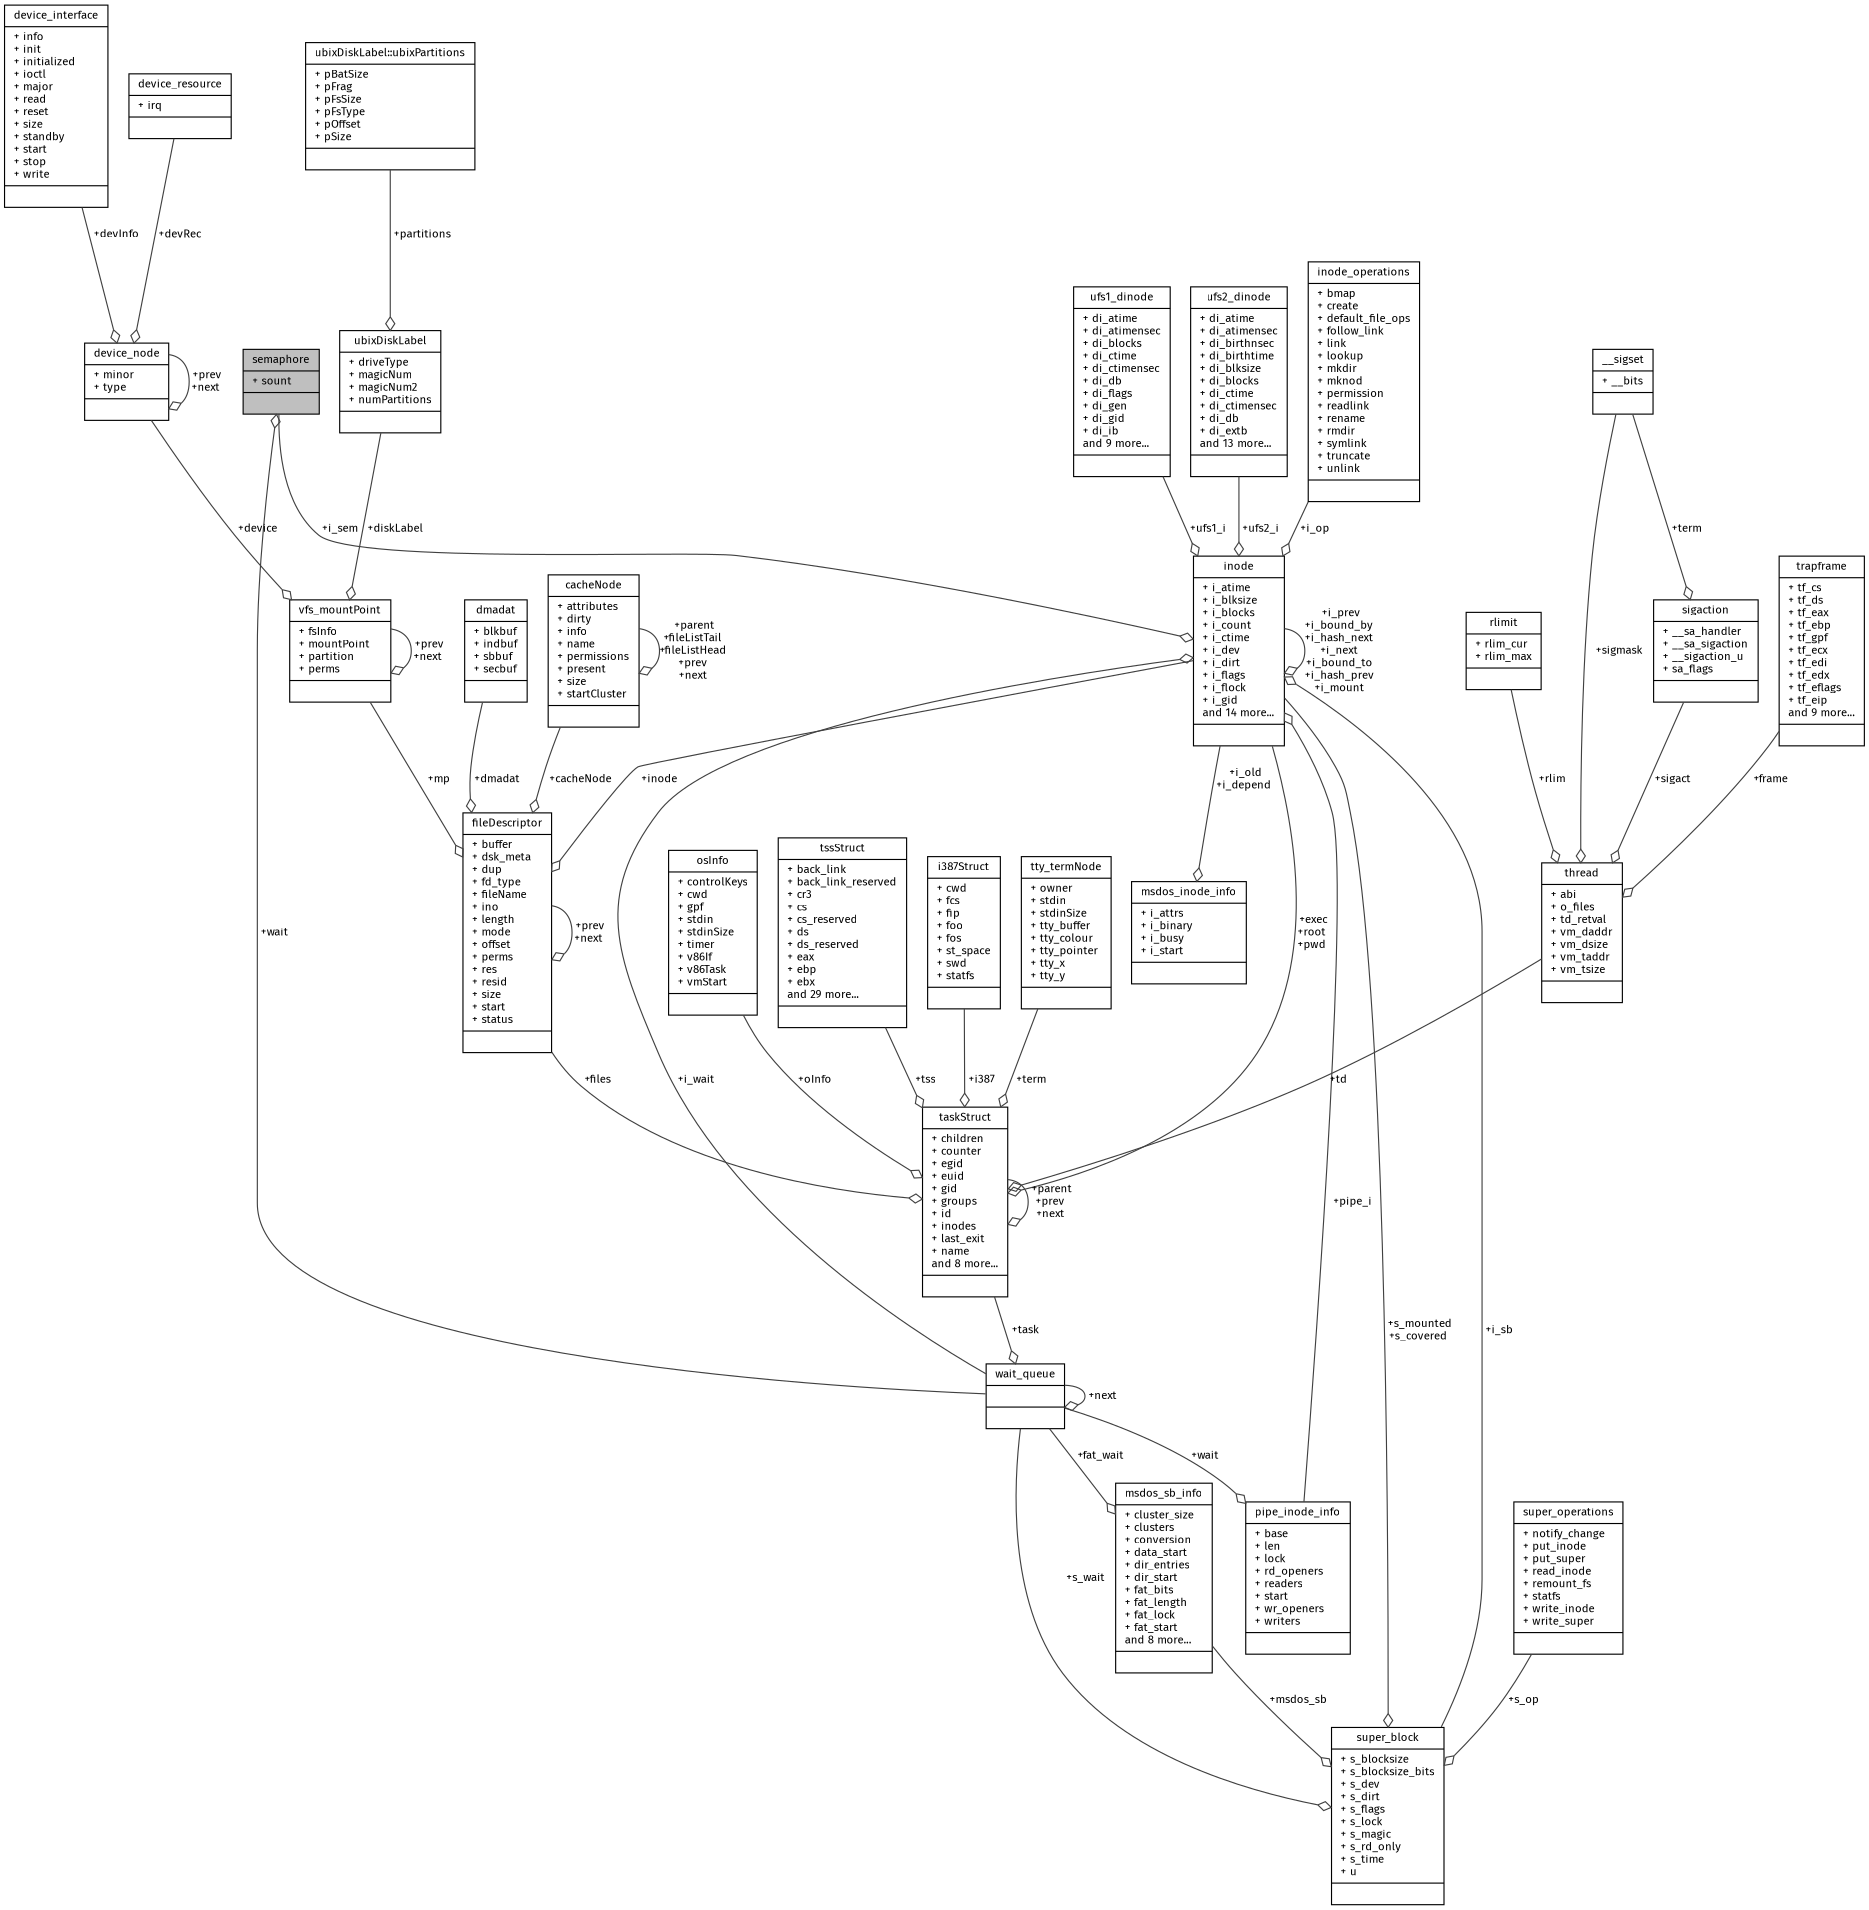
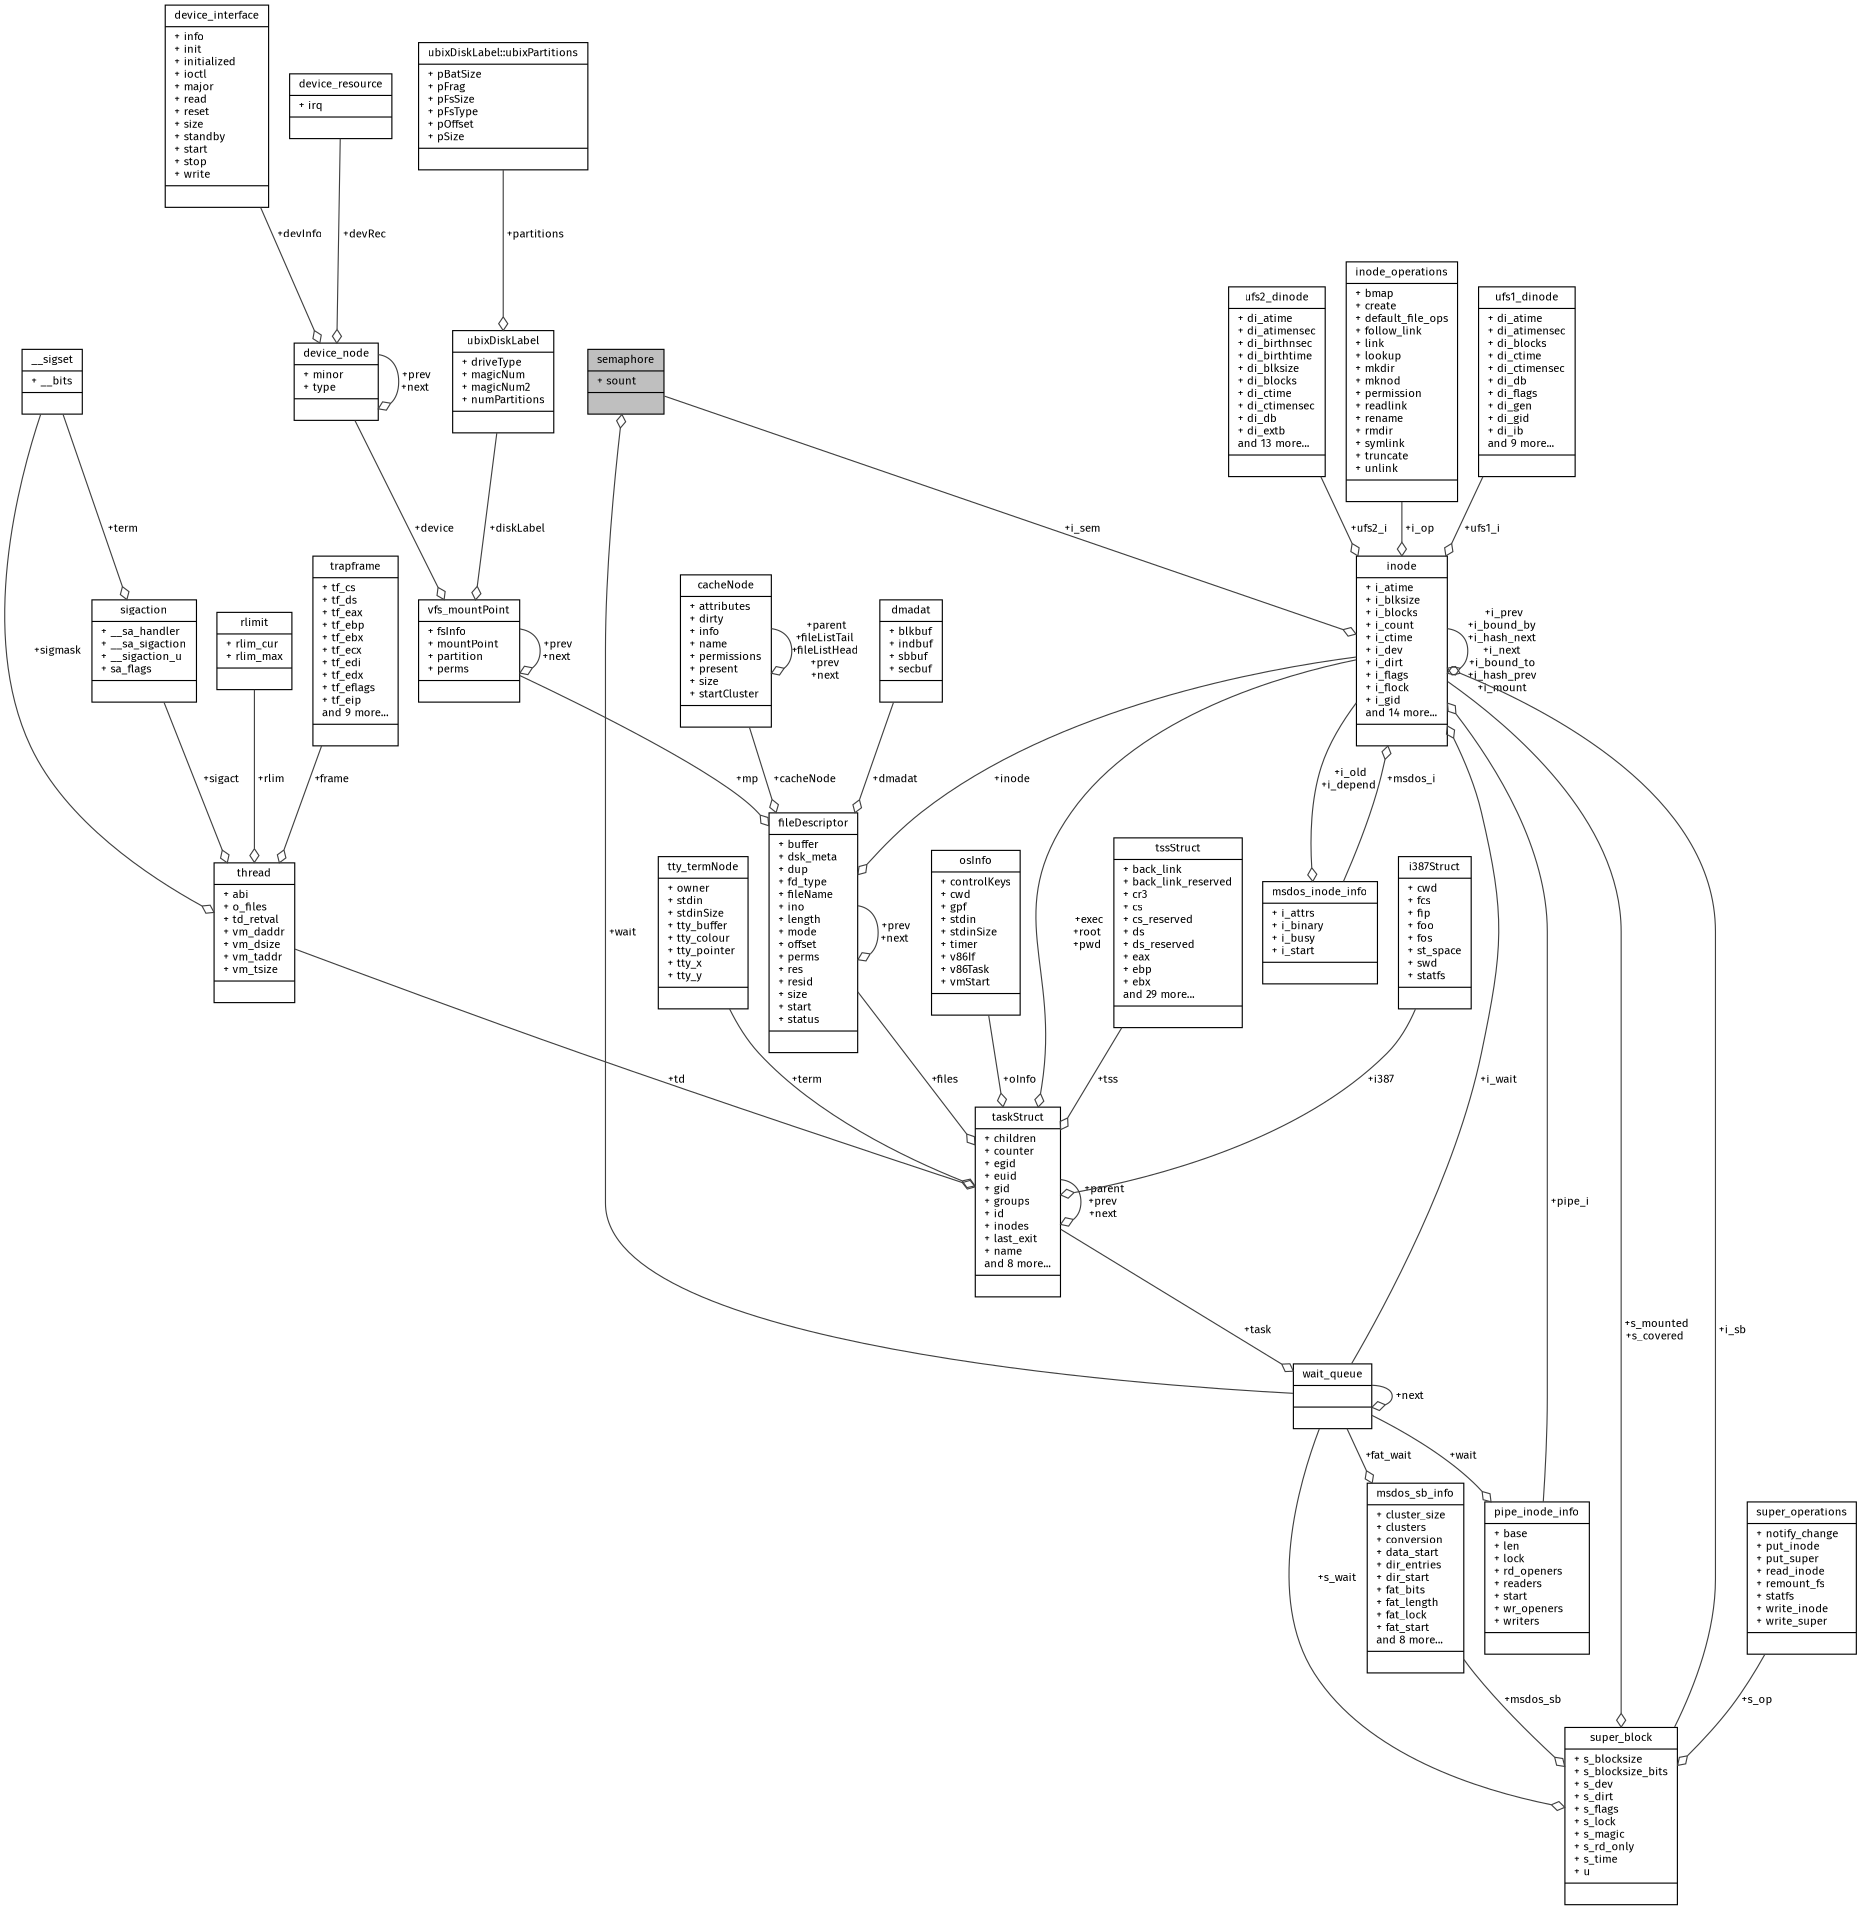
(1808, 638) -> (343, 638)
none -> (1367, 821)
